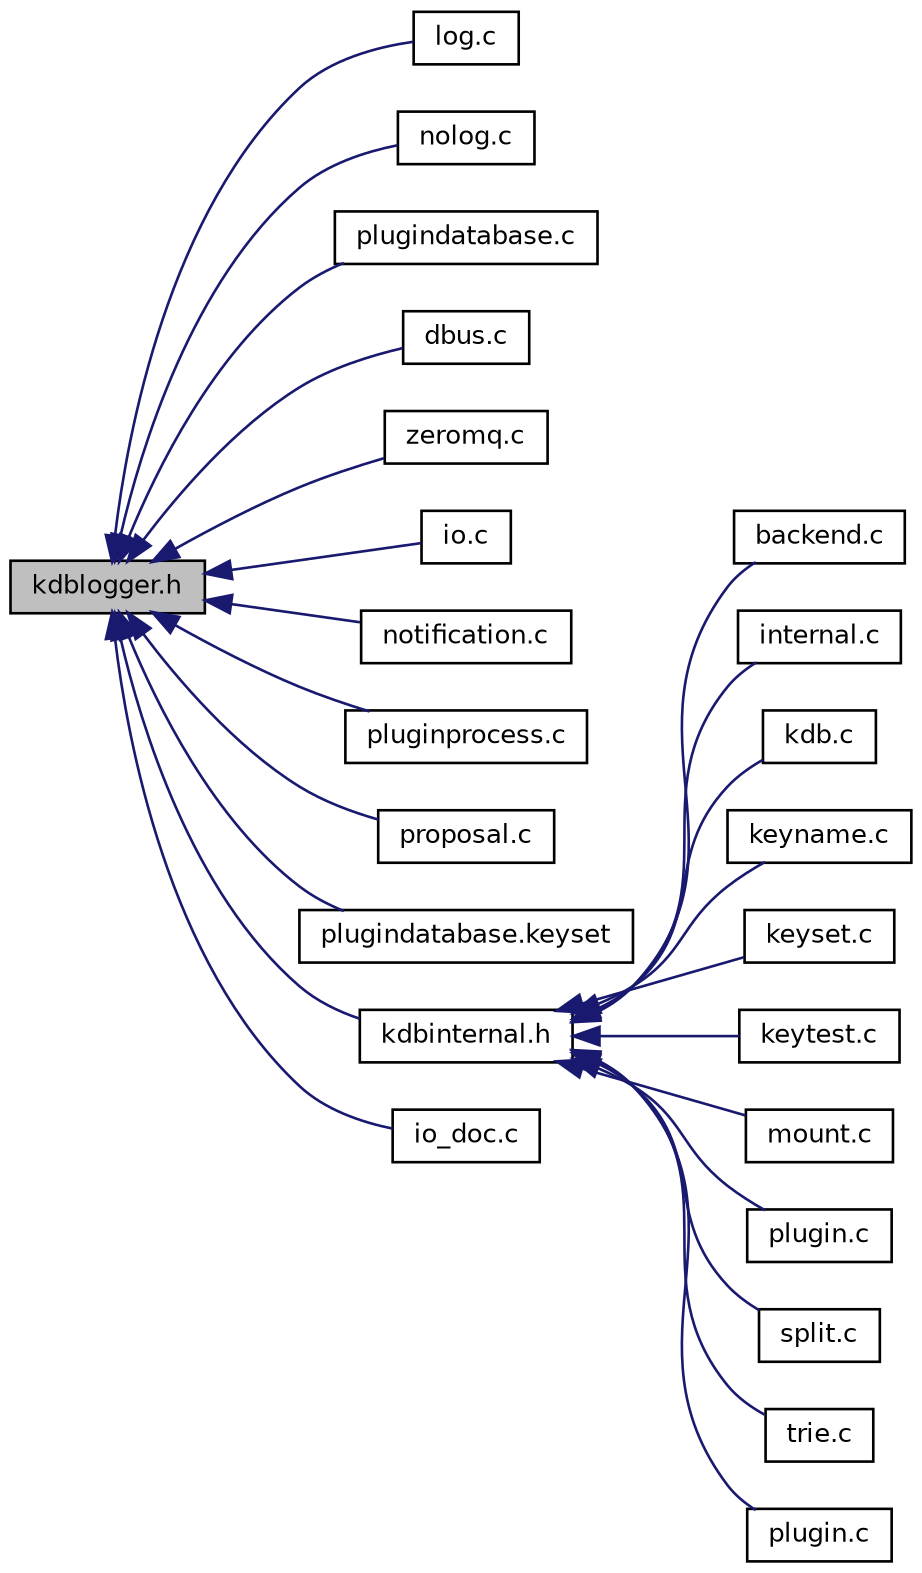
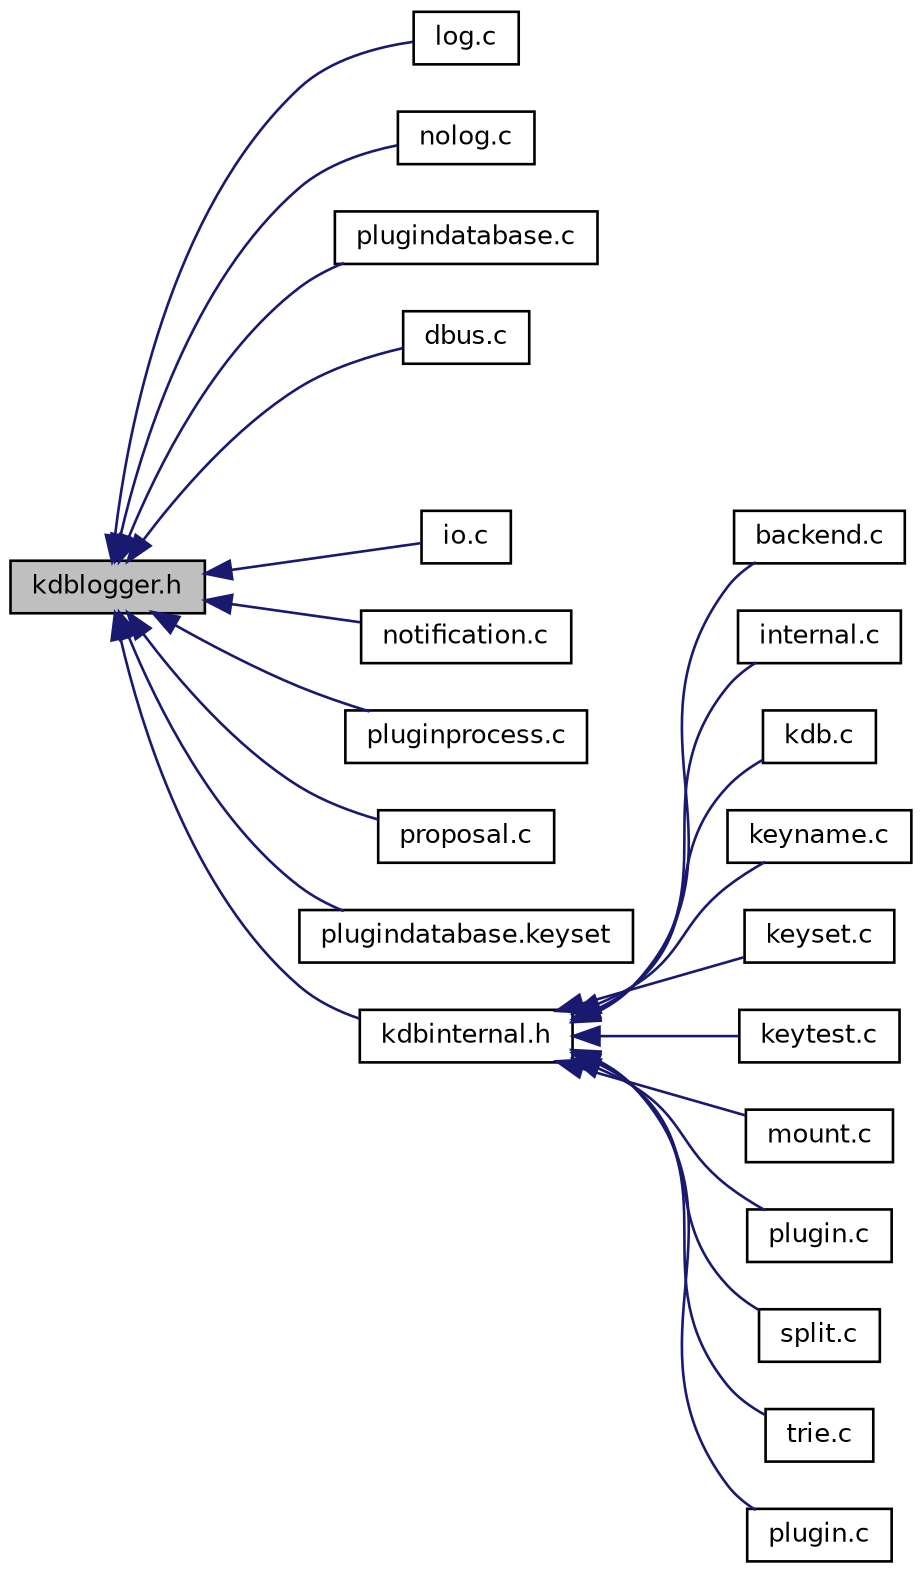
(466, 437) -> none
(466, 1136) -> none
